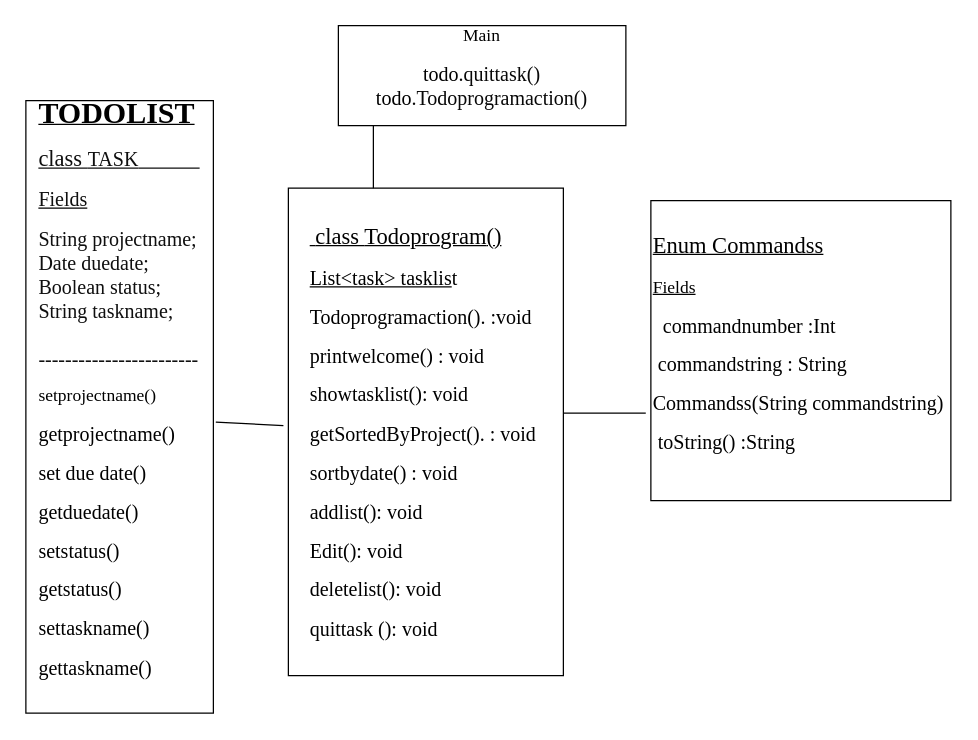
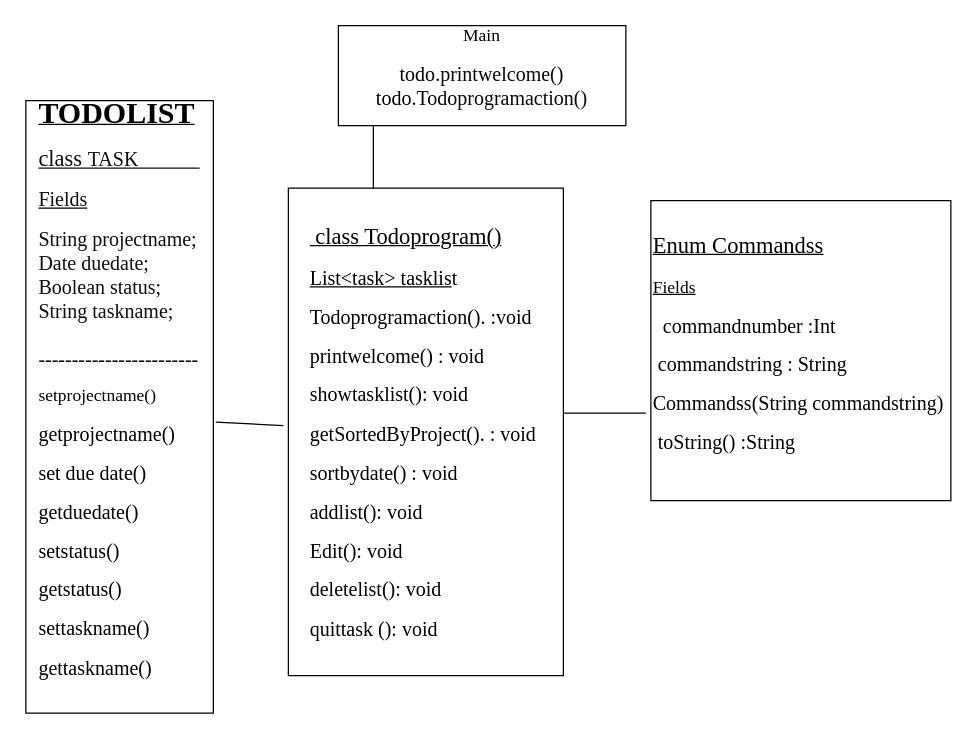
(482, 76) -> (482, 76)
